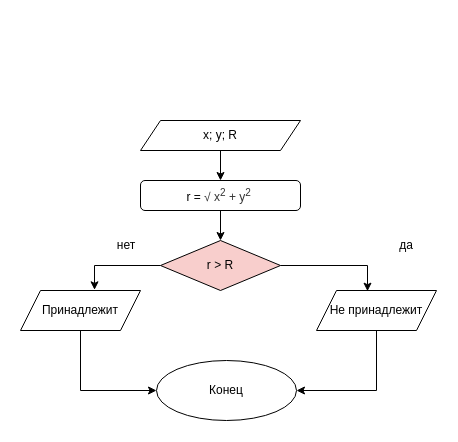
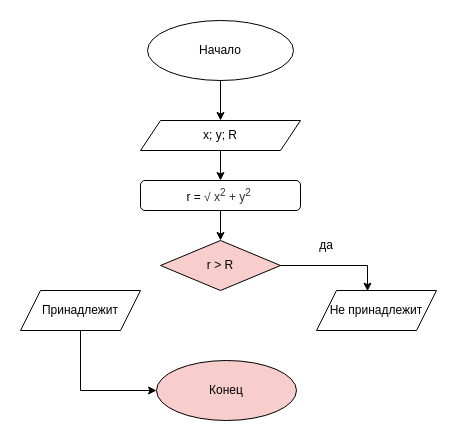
none -> (221, 51)
none -> (221, 97)
(127, 246) -> none
(407, 246) -> (327, 246)
(120, 266) -> none
(227, 391) -> (227, 391)
(370, 391) -> none
